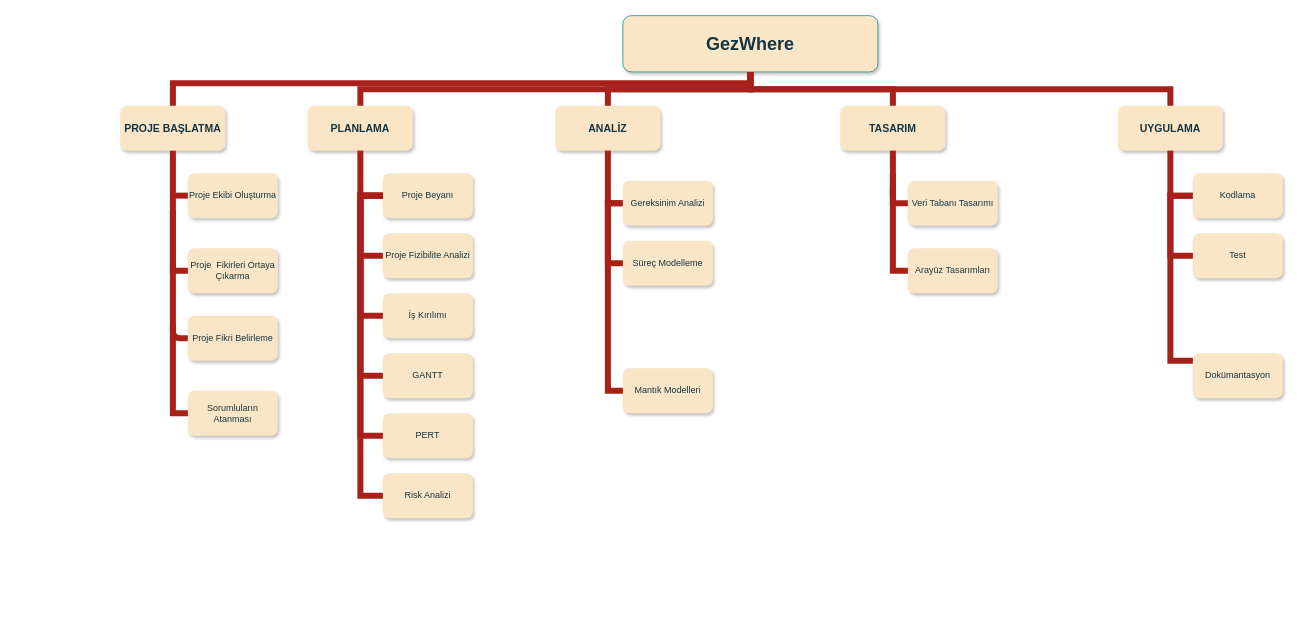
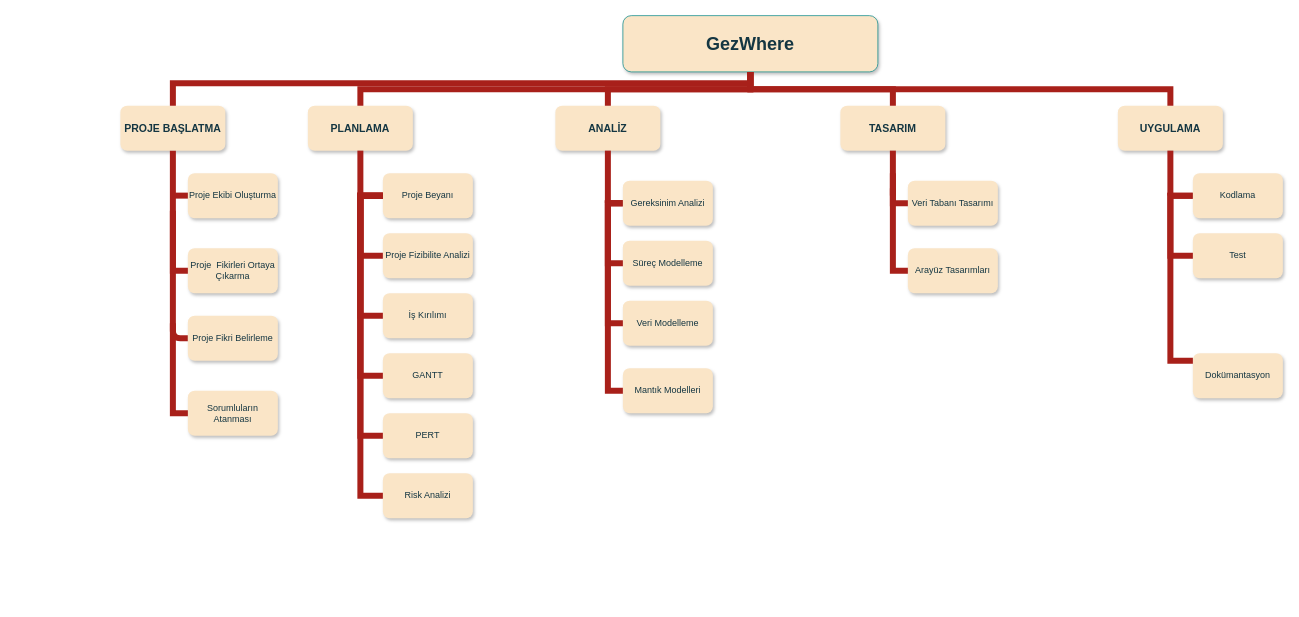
none -> (616, 323)
none -> (668, 323)
